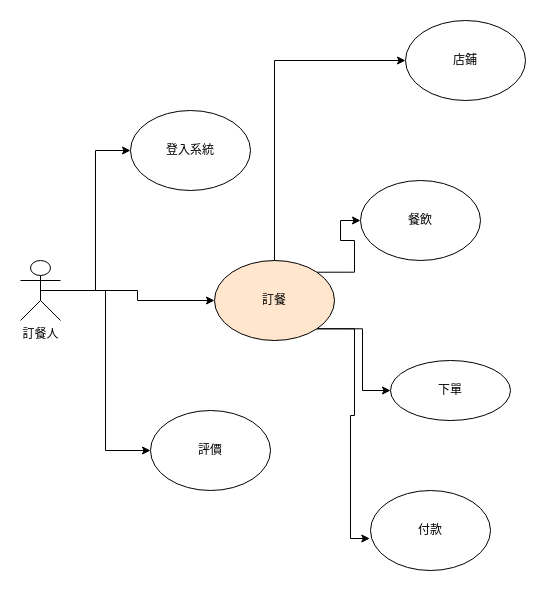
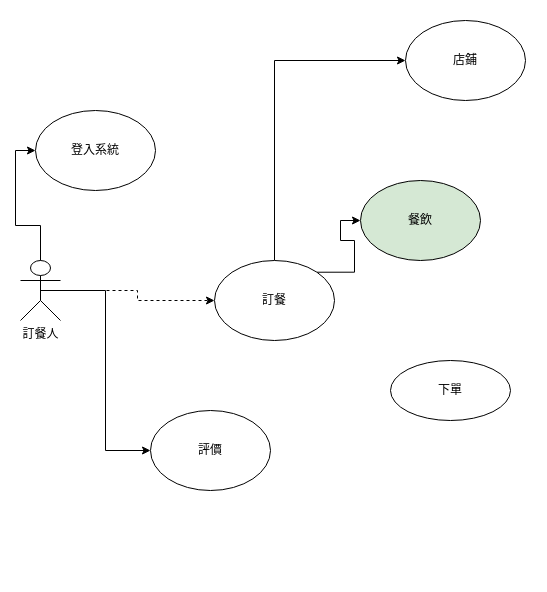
(191, 151) -> (96, 151)
(421, 221) -> (421, 221)
(152, 301) -> (152, 301)
(275, 301) -> (275, 301)
(363, 367) -> none
(351, 439) -> none
(431, 531) -> none
